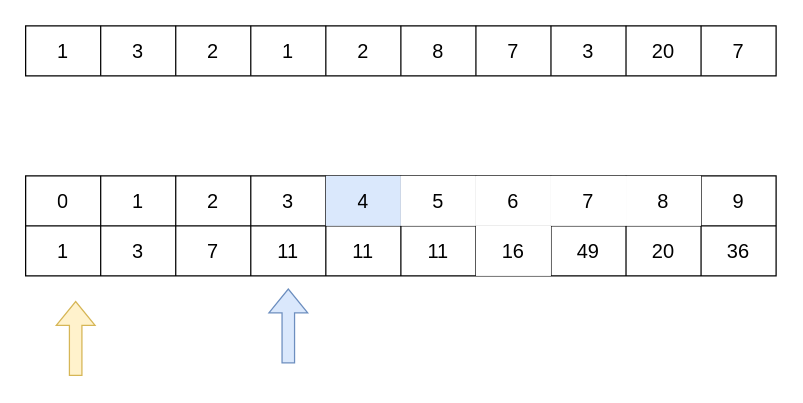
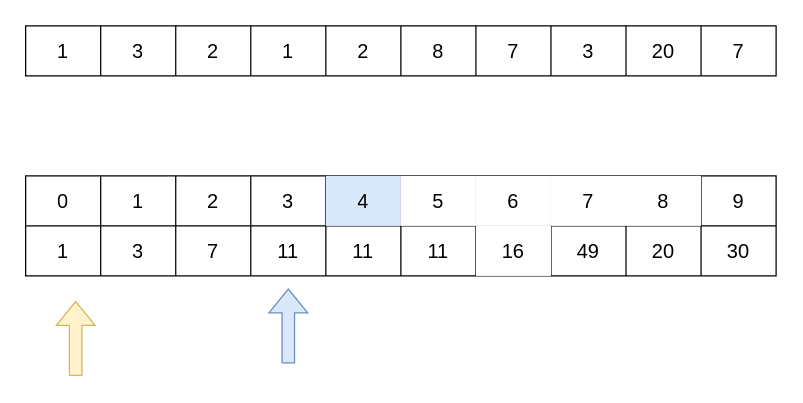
(738, 251) -> (738, 251)
